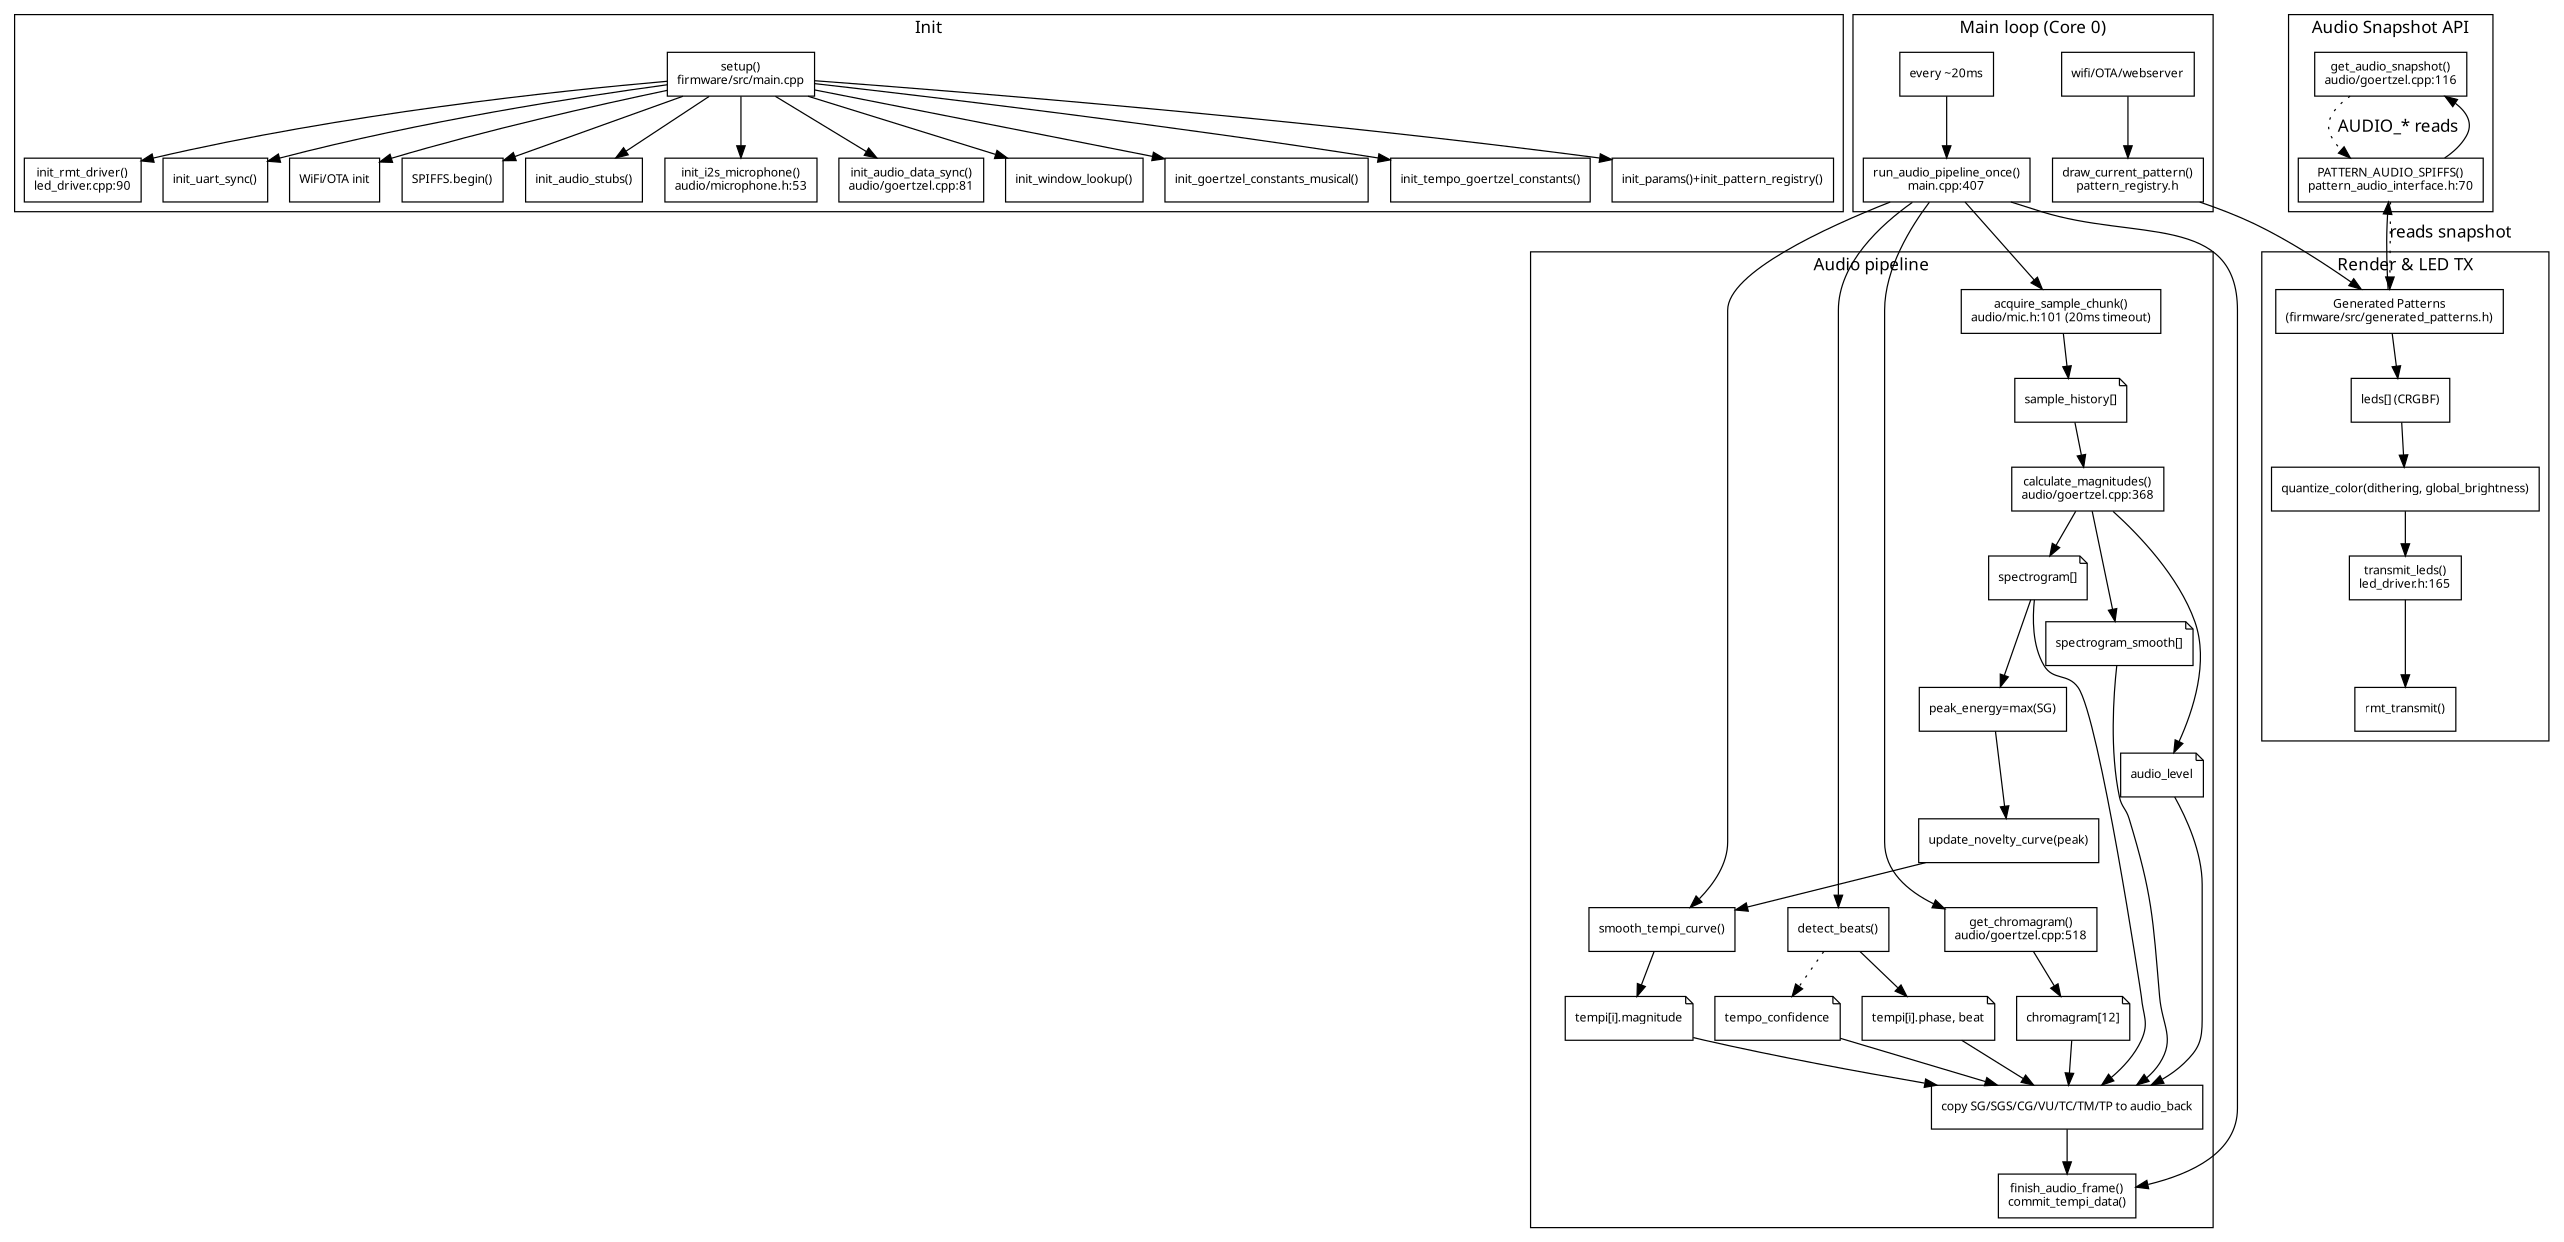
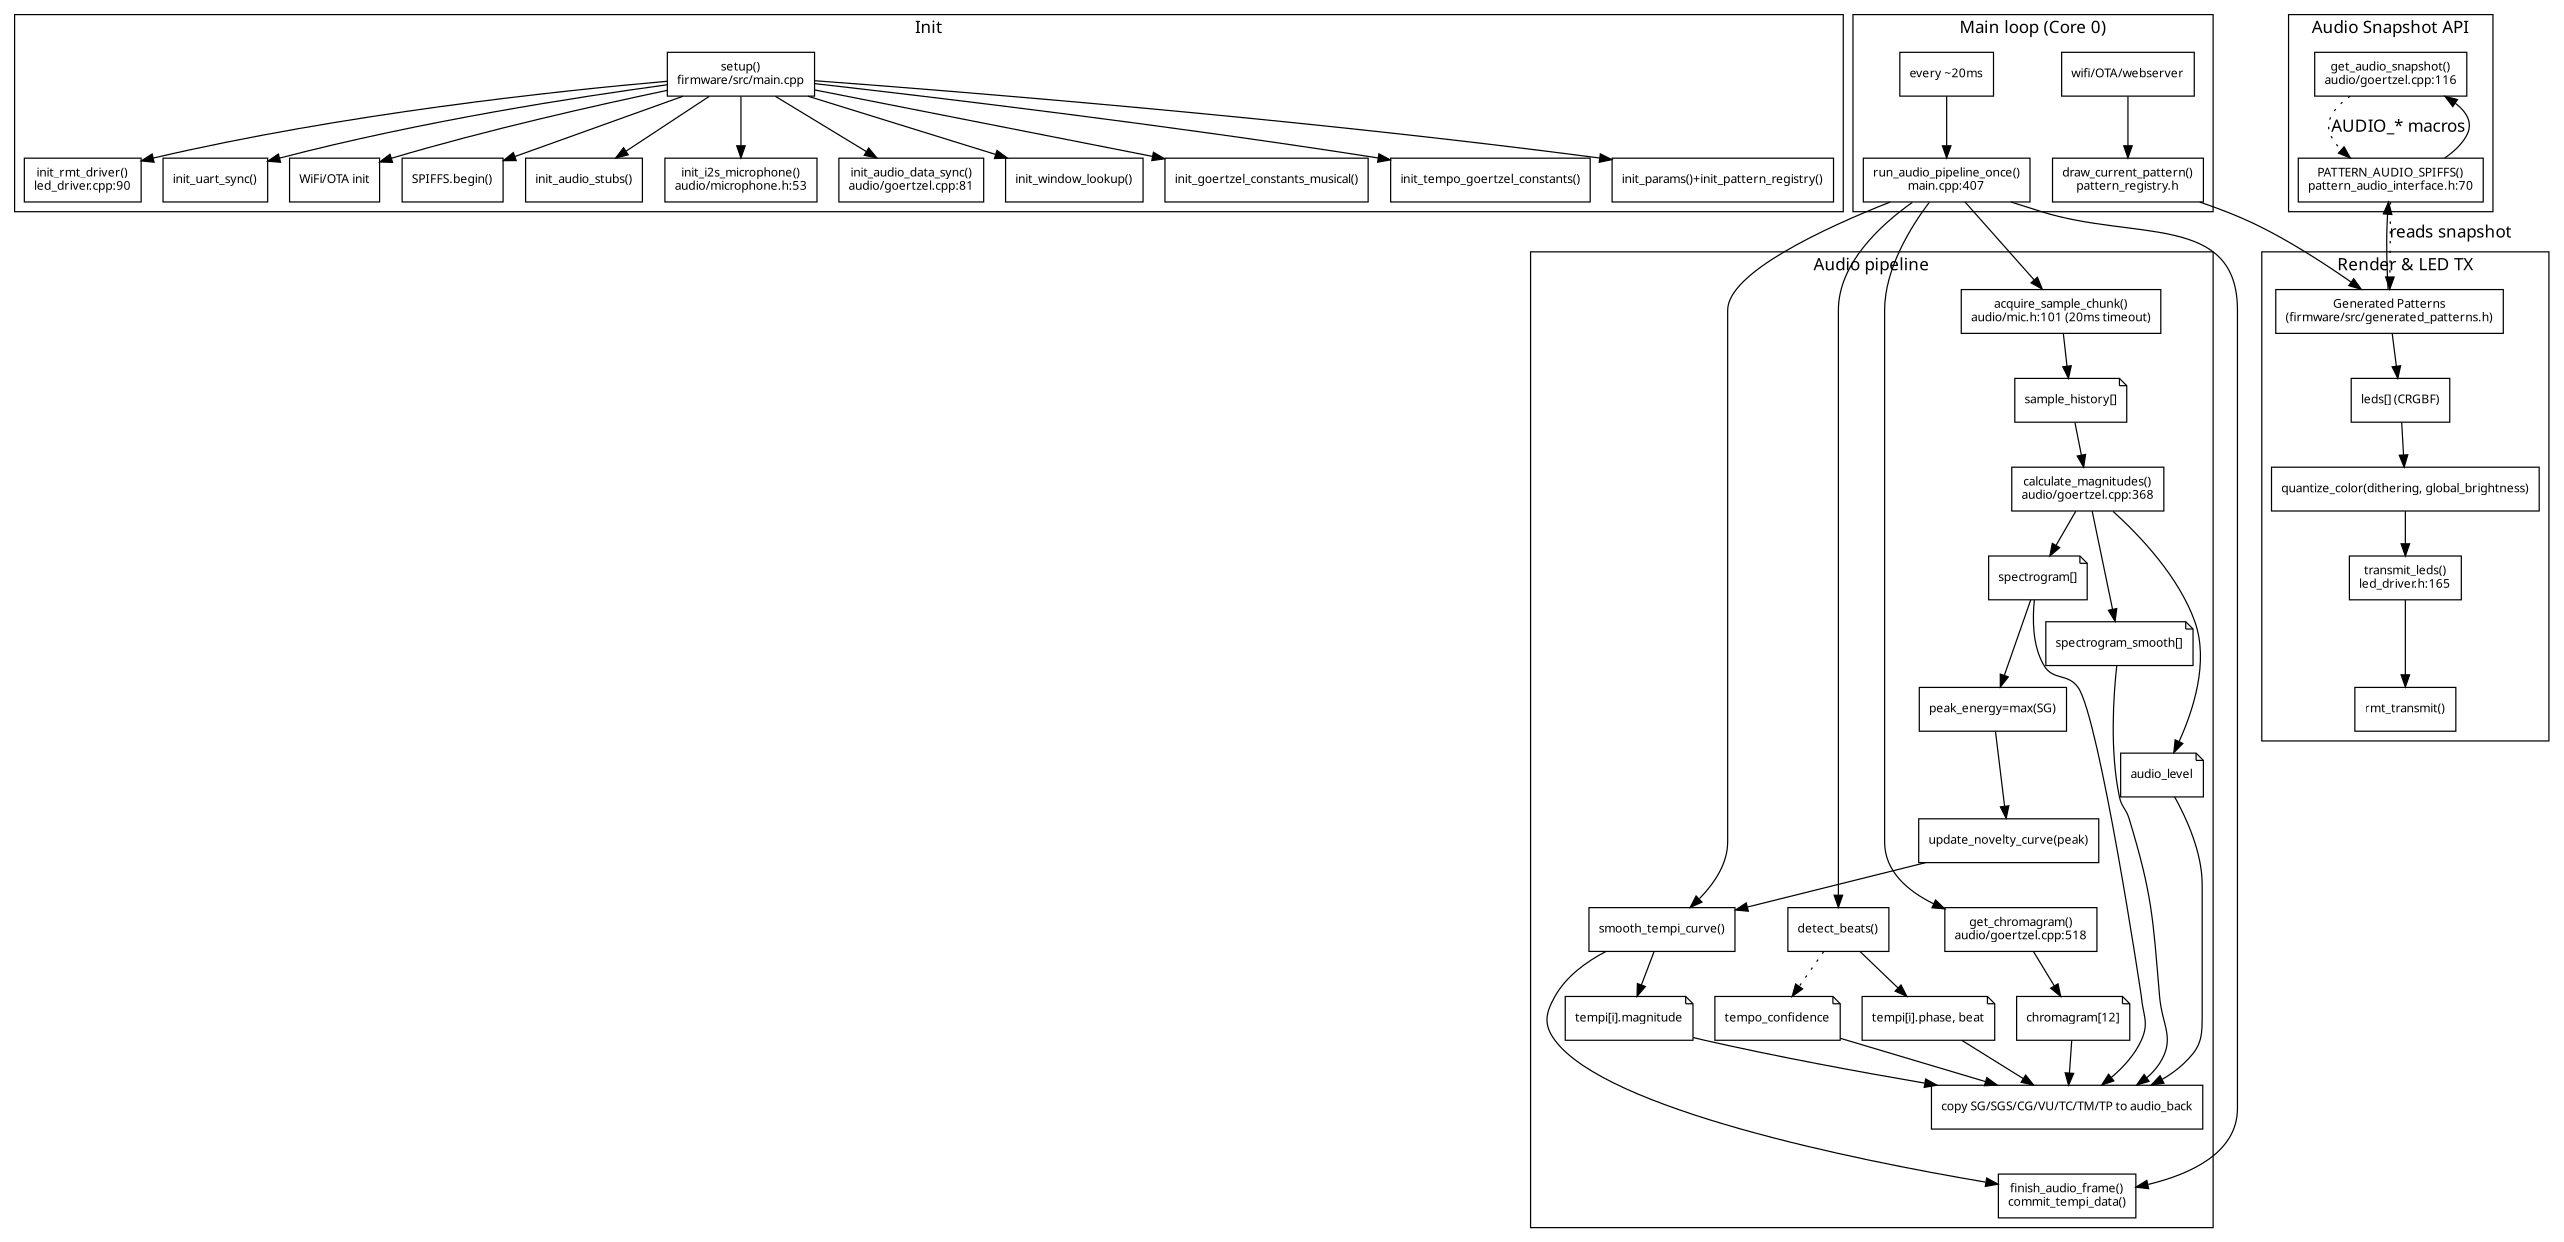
(2399, 127) -> (2399, 127)
(2067, 1146) -> (1706, 1118)
